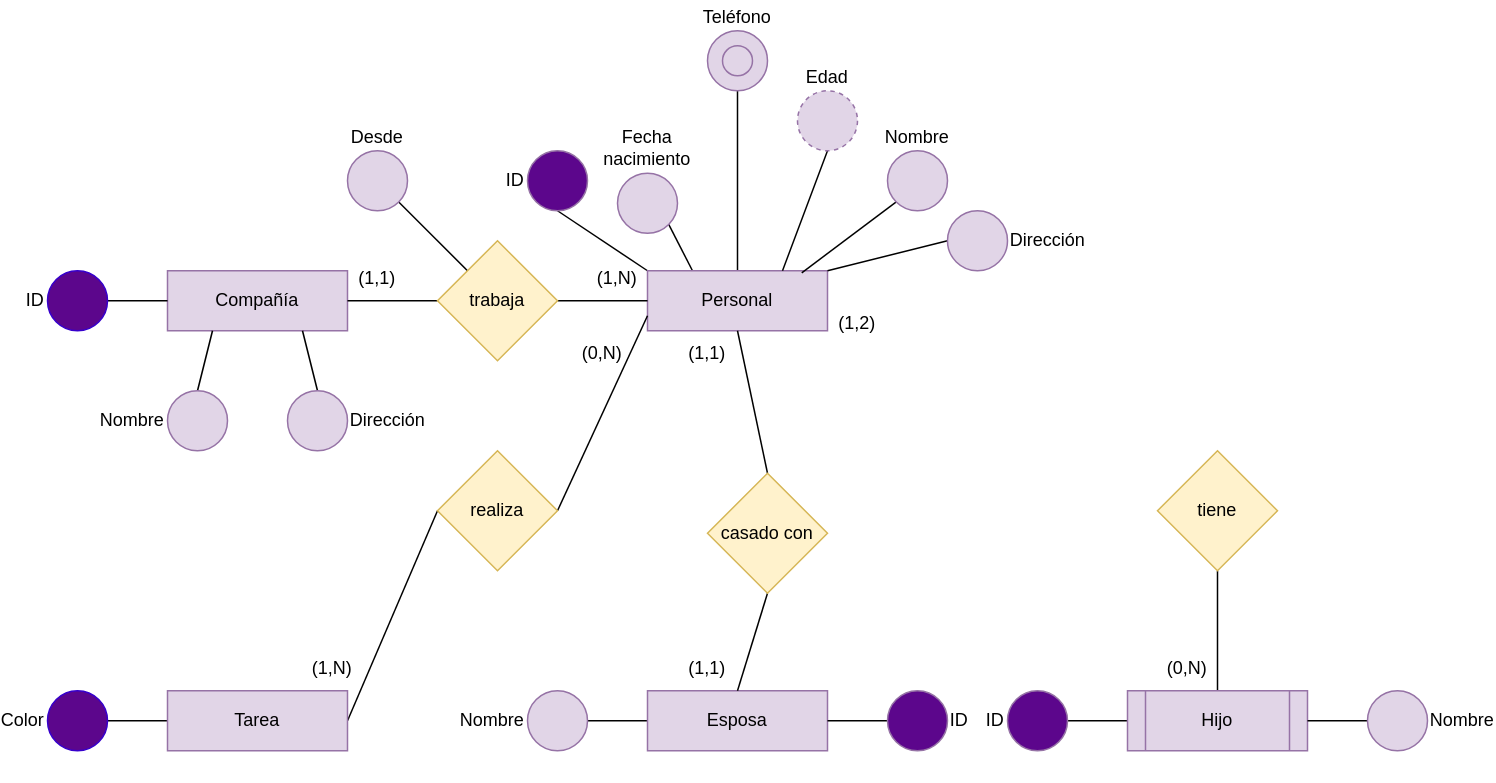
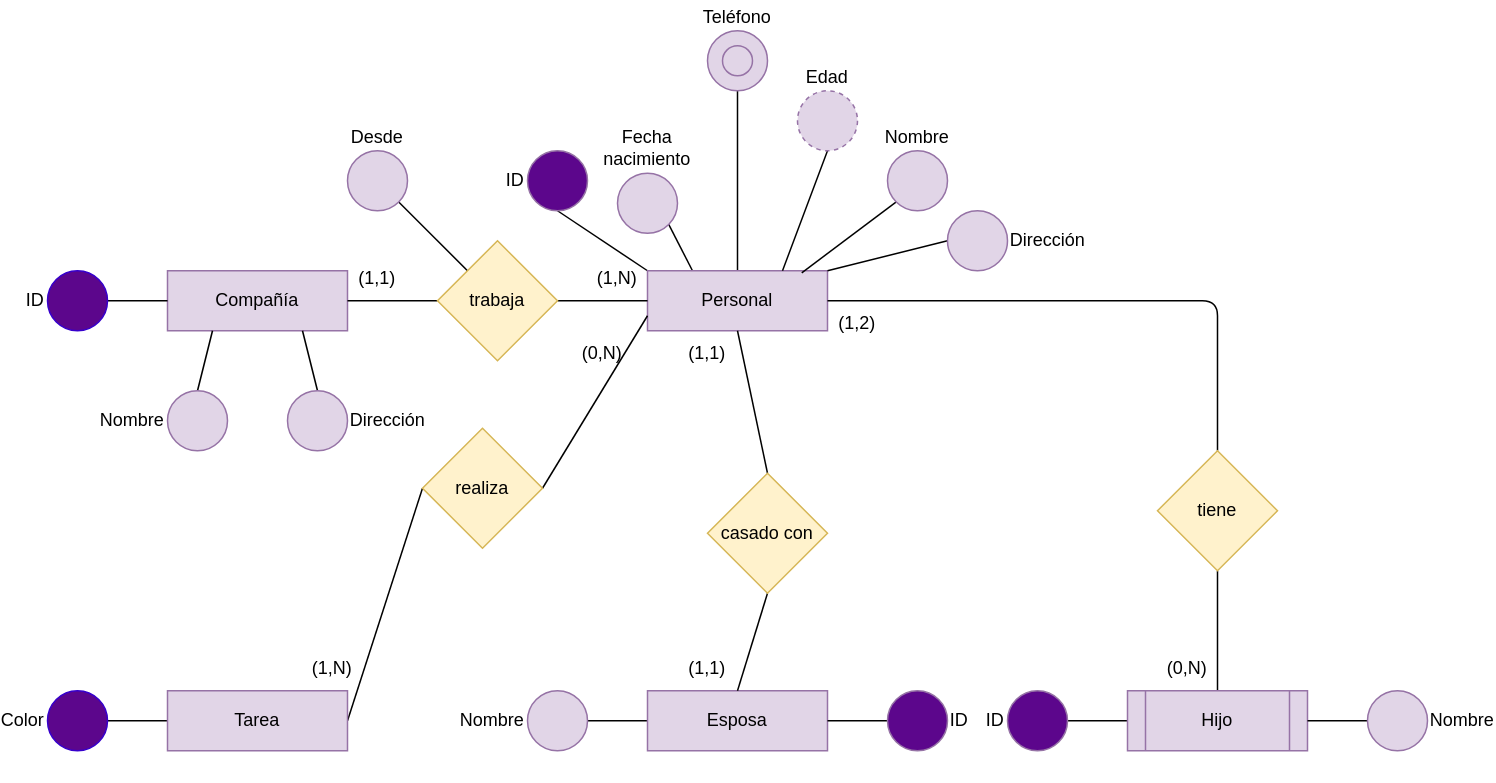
none -> (1092, 301)
(497, 511) -> (482, 488)
